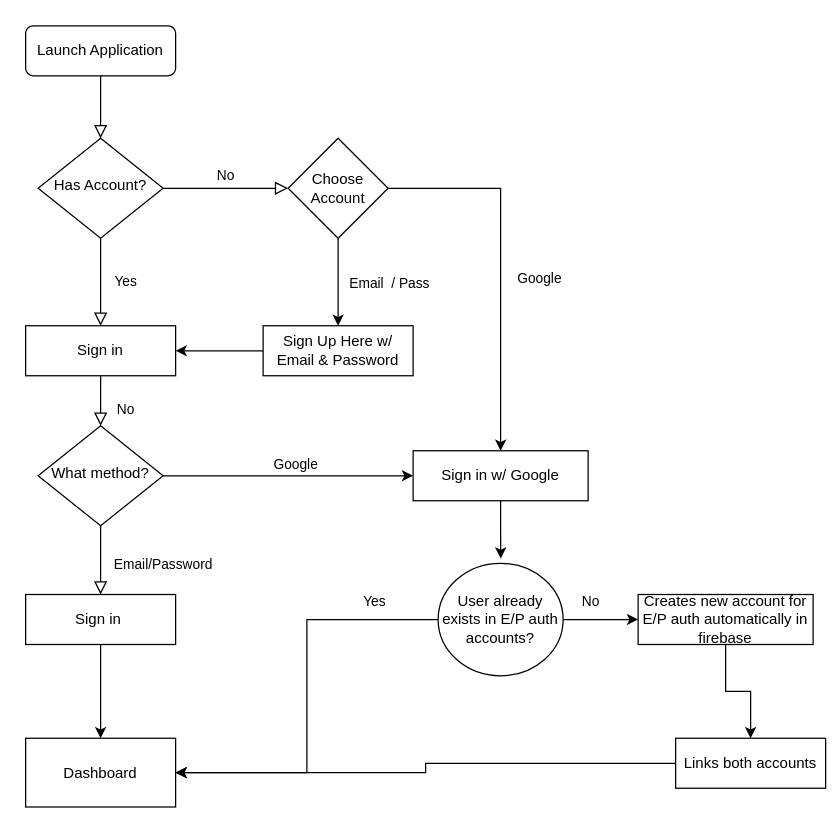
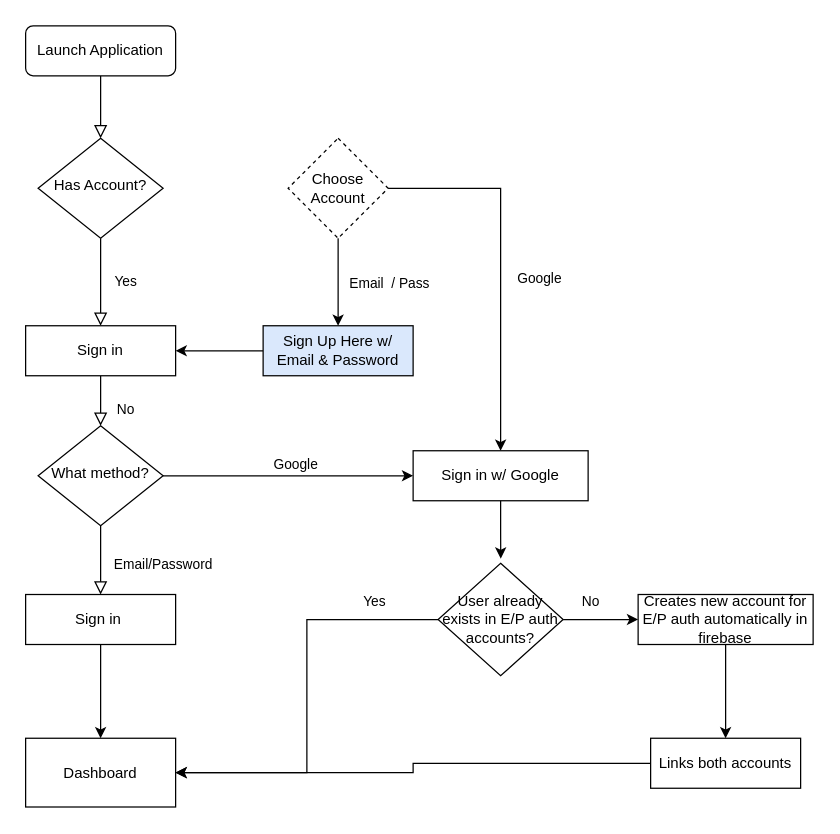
(219, 188) -> none
(338, 188) -> (338, 188)
(338, 351) -> (338, 351)
(501, 619) -> (501, 619)
(751, 763) -> (726, 763)
